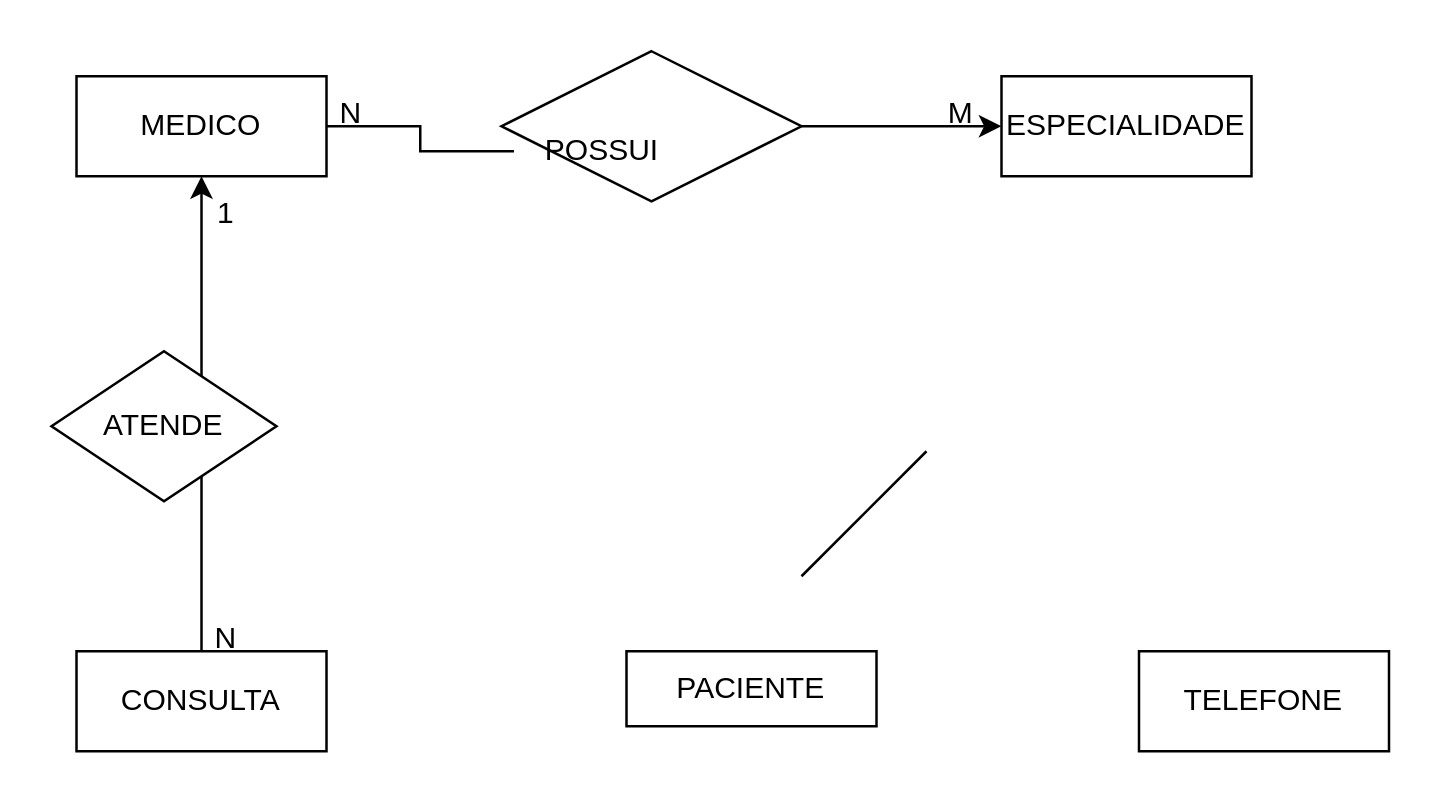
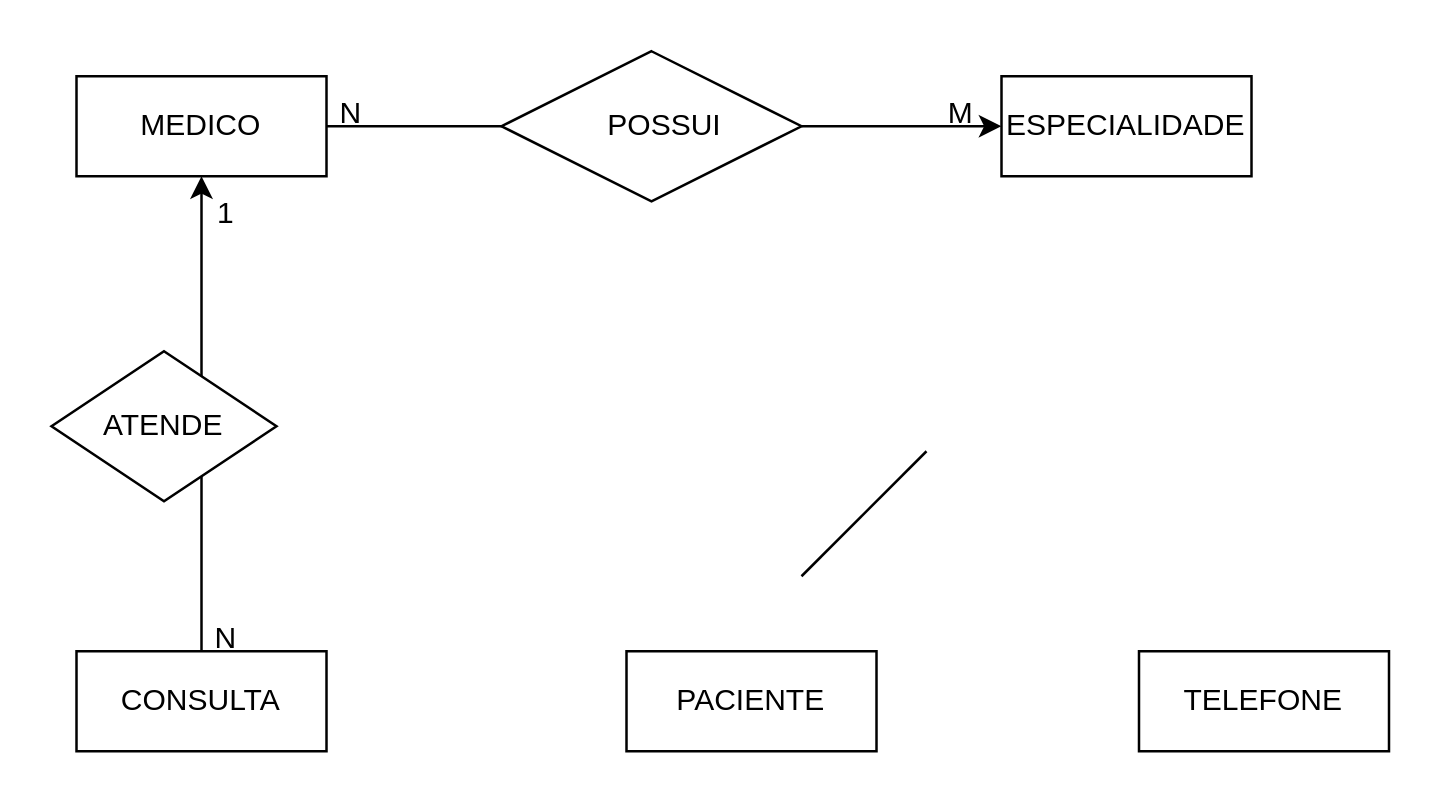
(601, 151) -> (664, 126)
(751, 689) -> (751, 701)
